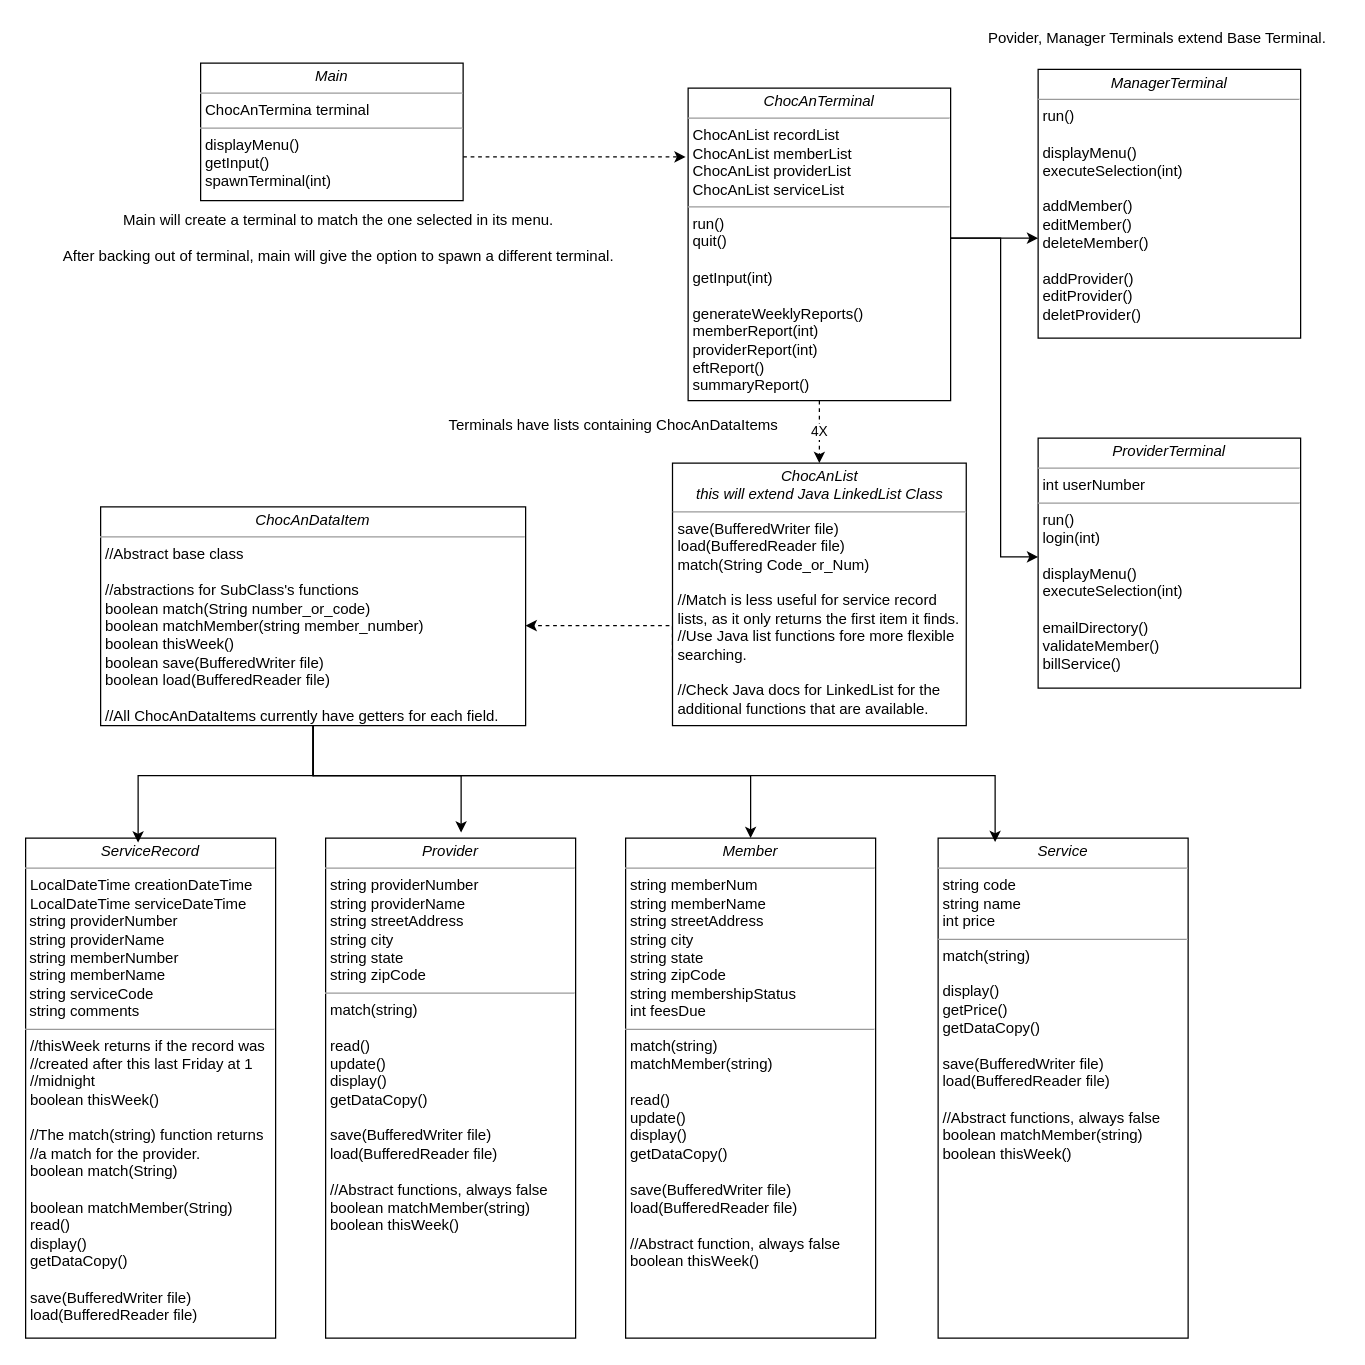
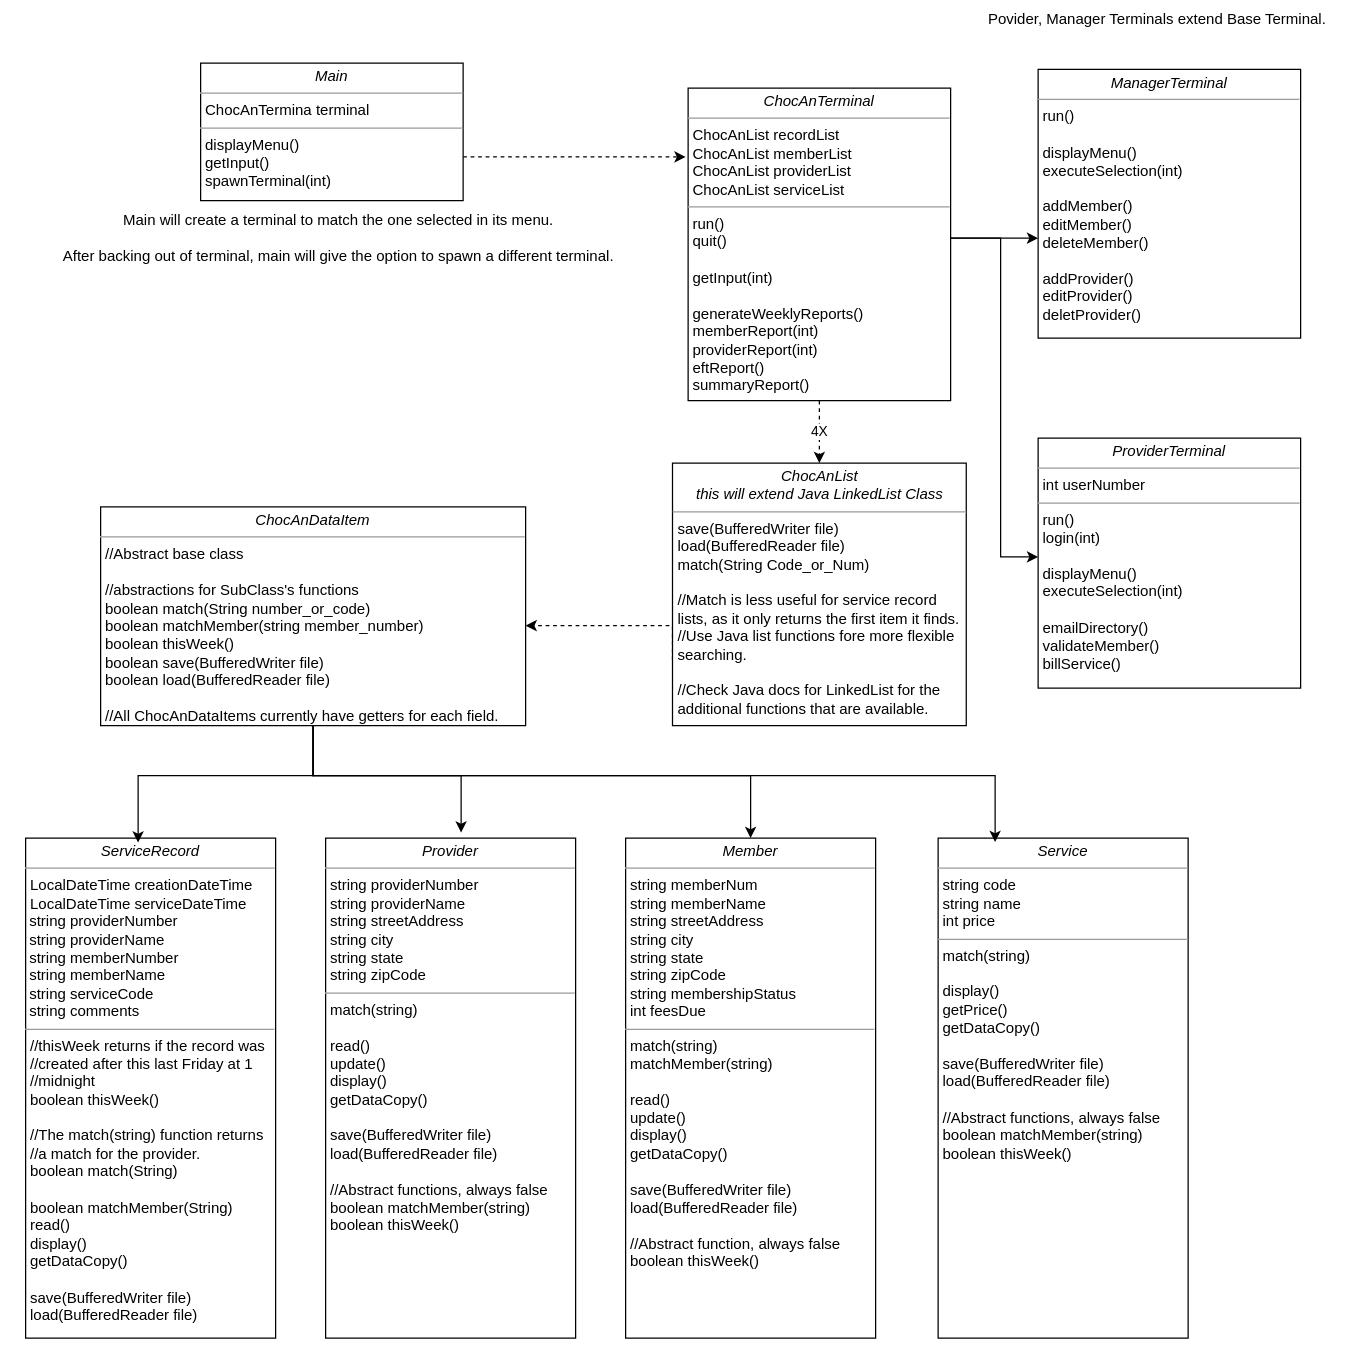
(1157, 38) -> (1157, 19)
(613, 426) -> none
